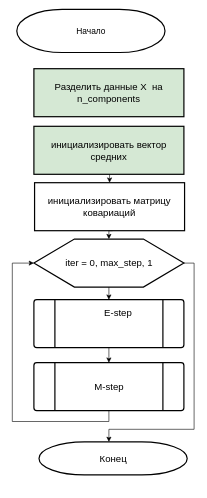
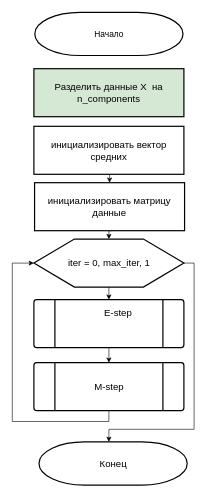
(91, 31) -> (109, 34)
(109, 150) -> (109, 150)
(110, 207) -> (110, 207)
(109, 263) -> (109, 263)
(113, 458) -> (113, 464)
